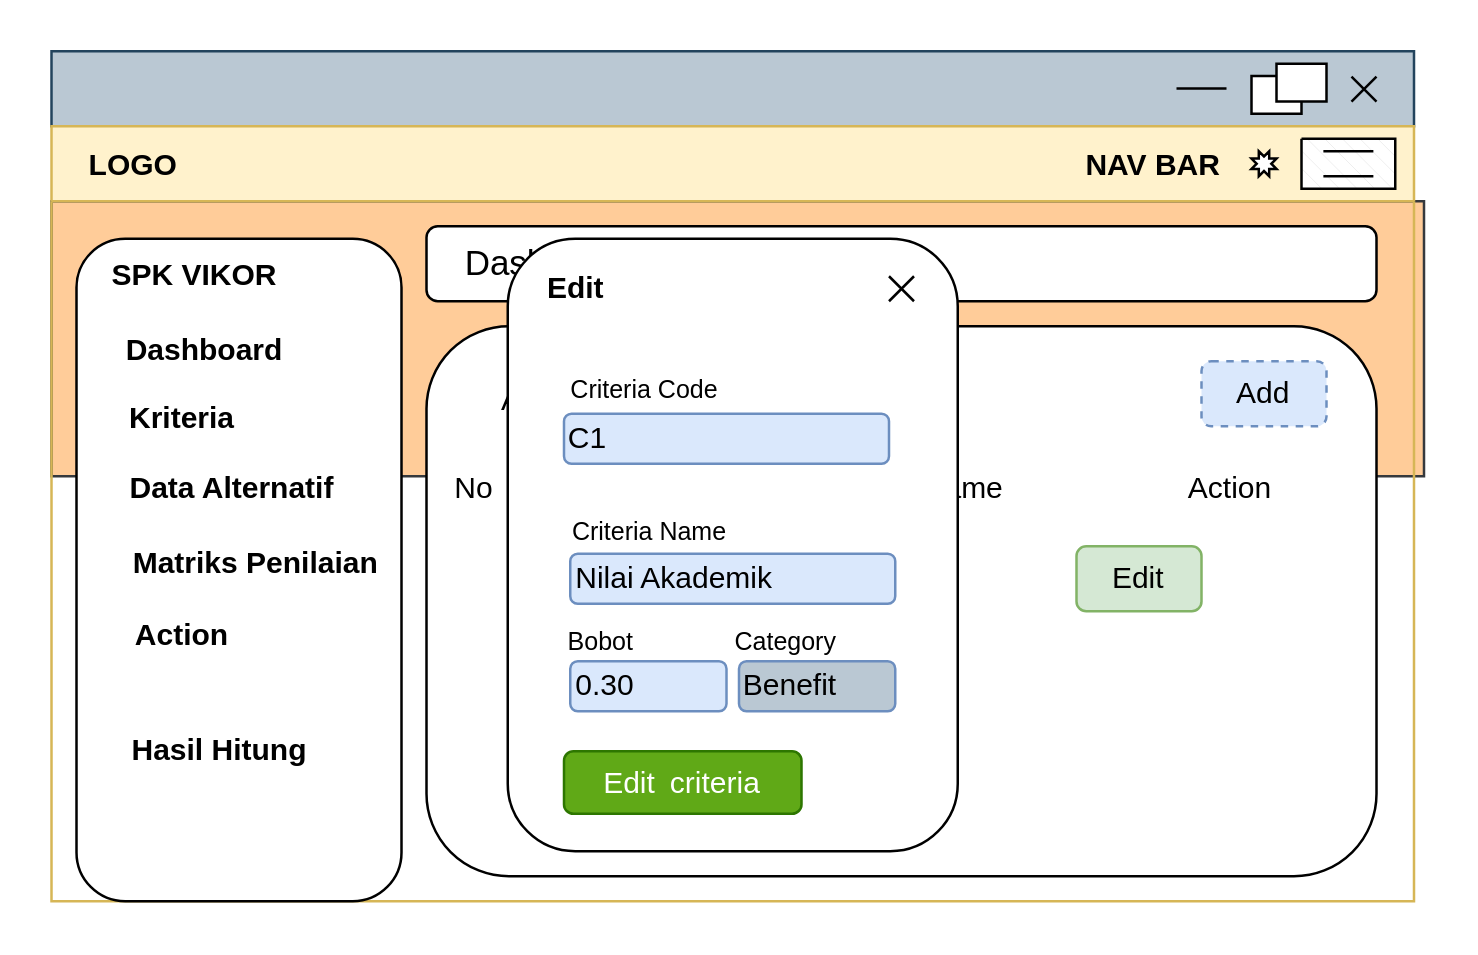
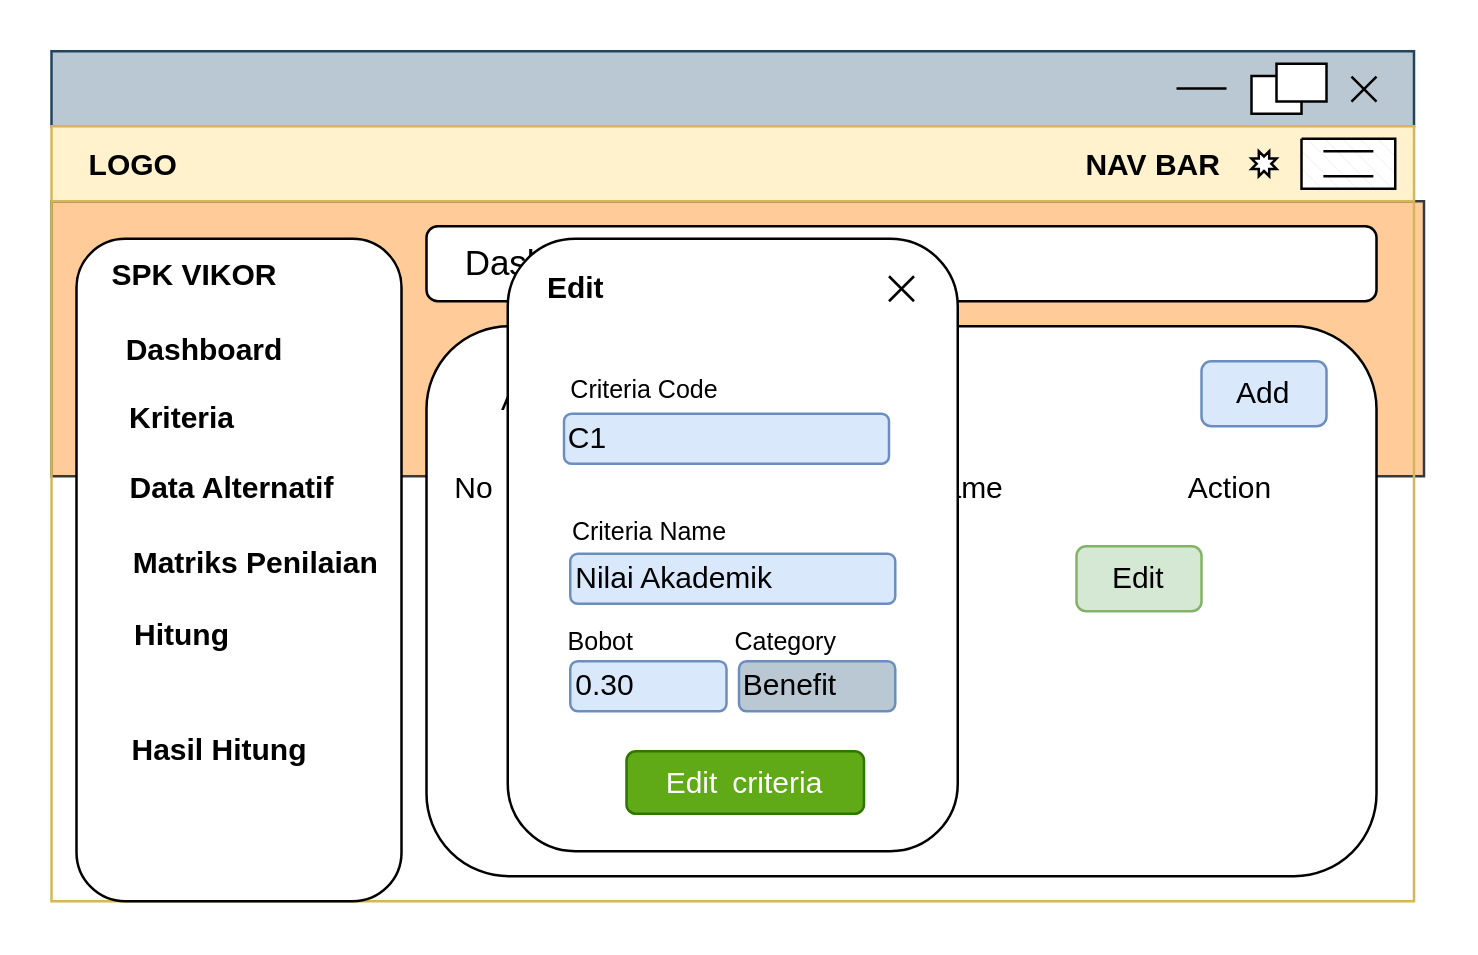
(1264, 394) -> (1264, 394)
(183, 636) -> (183, 636)
(683, 783) -> (745, 783)
